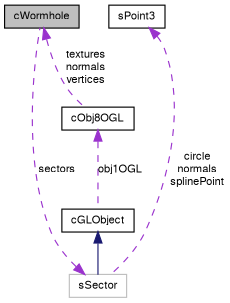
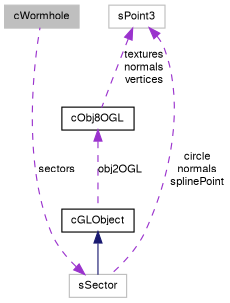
(42, 17) -> (42, 17)
(137, 17) -> (137, 17)
(60, 77) -> (115, 73)
(121, 170) -> (121, 170)
